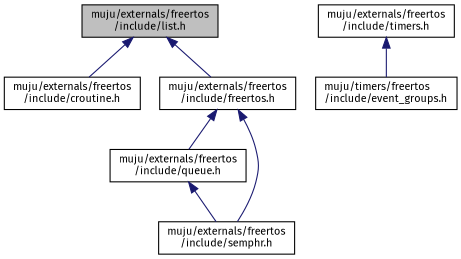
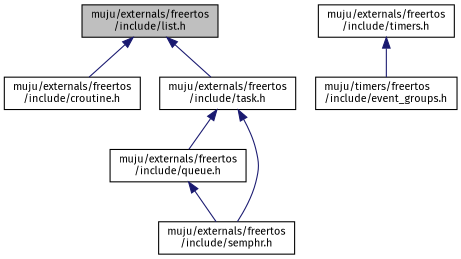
(228, 93) -> (228, 93)
